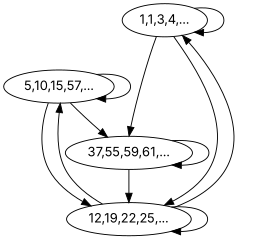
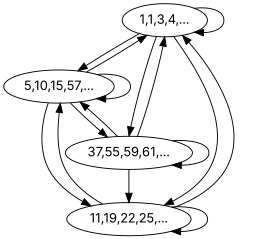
none -> (113, 49)
none -> (113, 57)
none -> (152, 92)
none -> (103, 122)
(129, 219) -> (129, 219)
